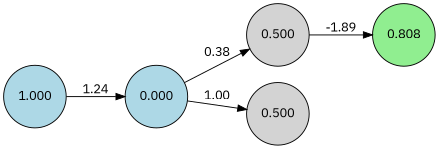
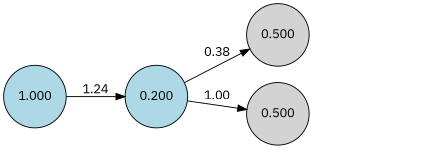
(404, 35) -> none
(156, 97) -> (156, 97)
